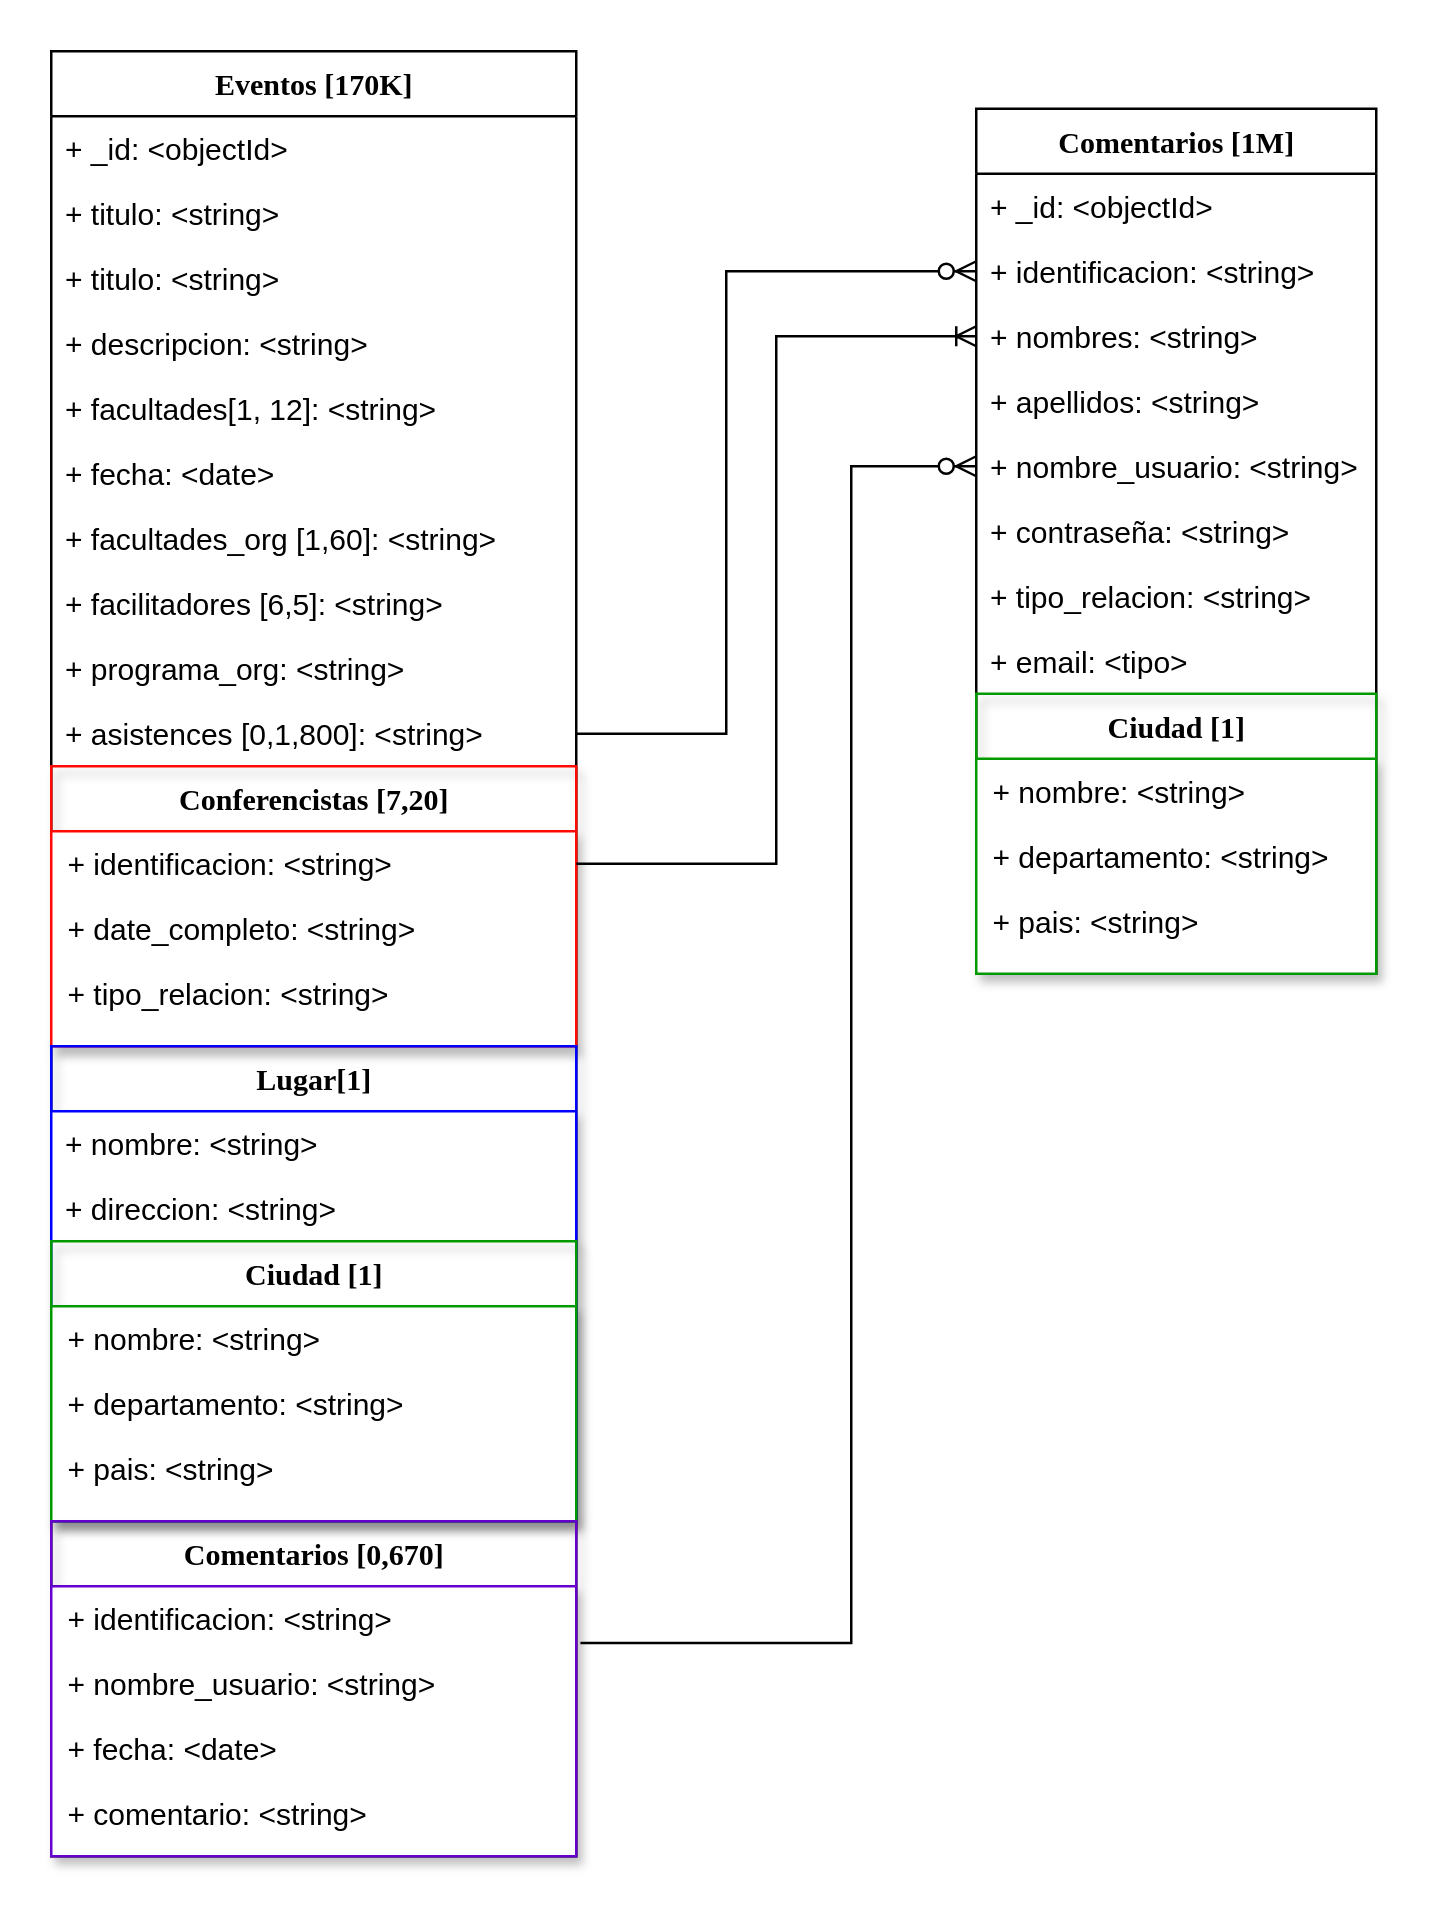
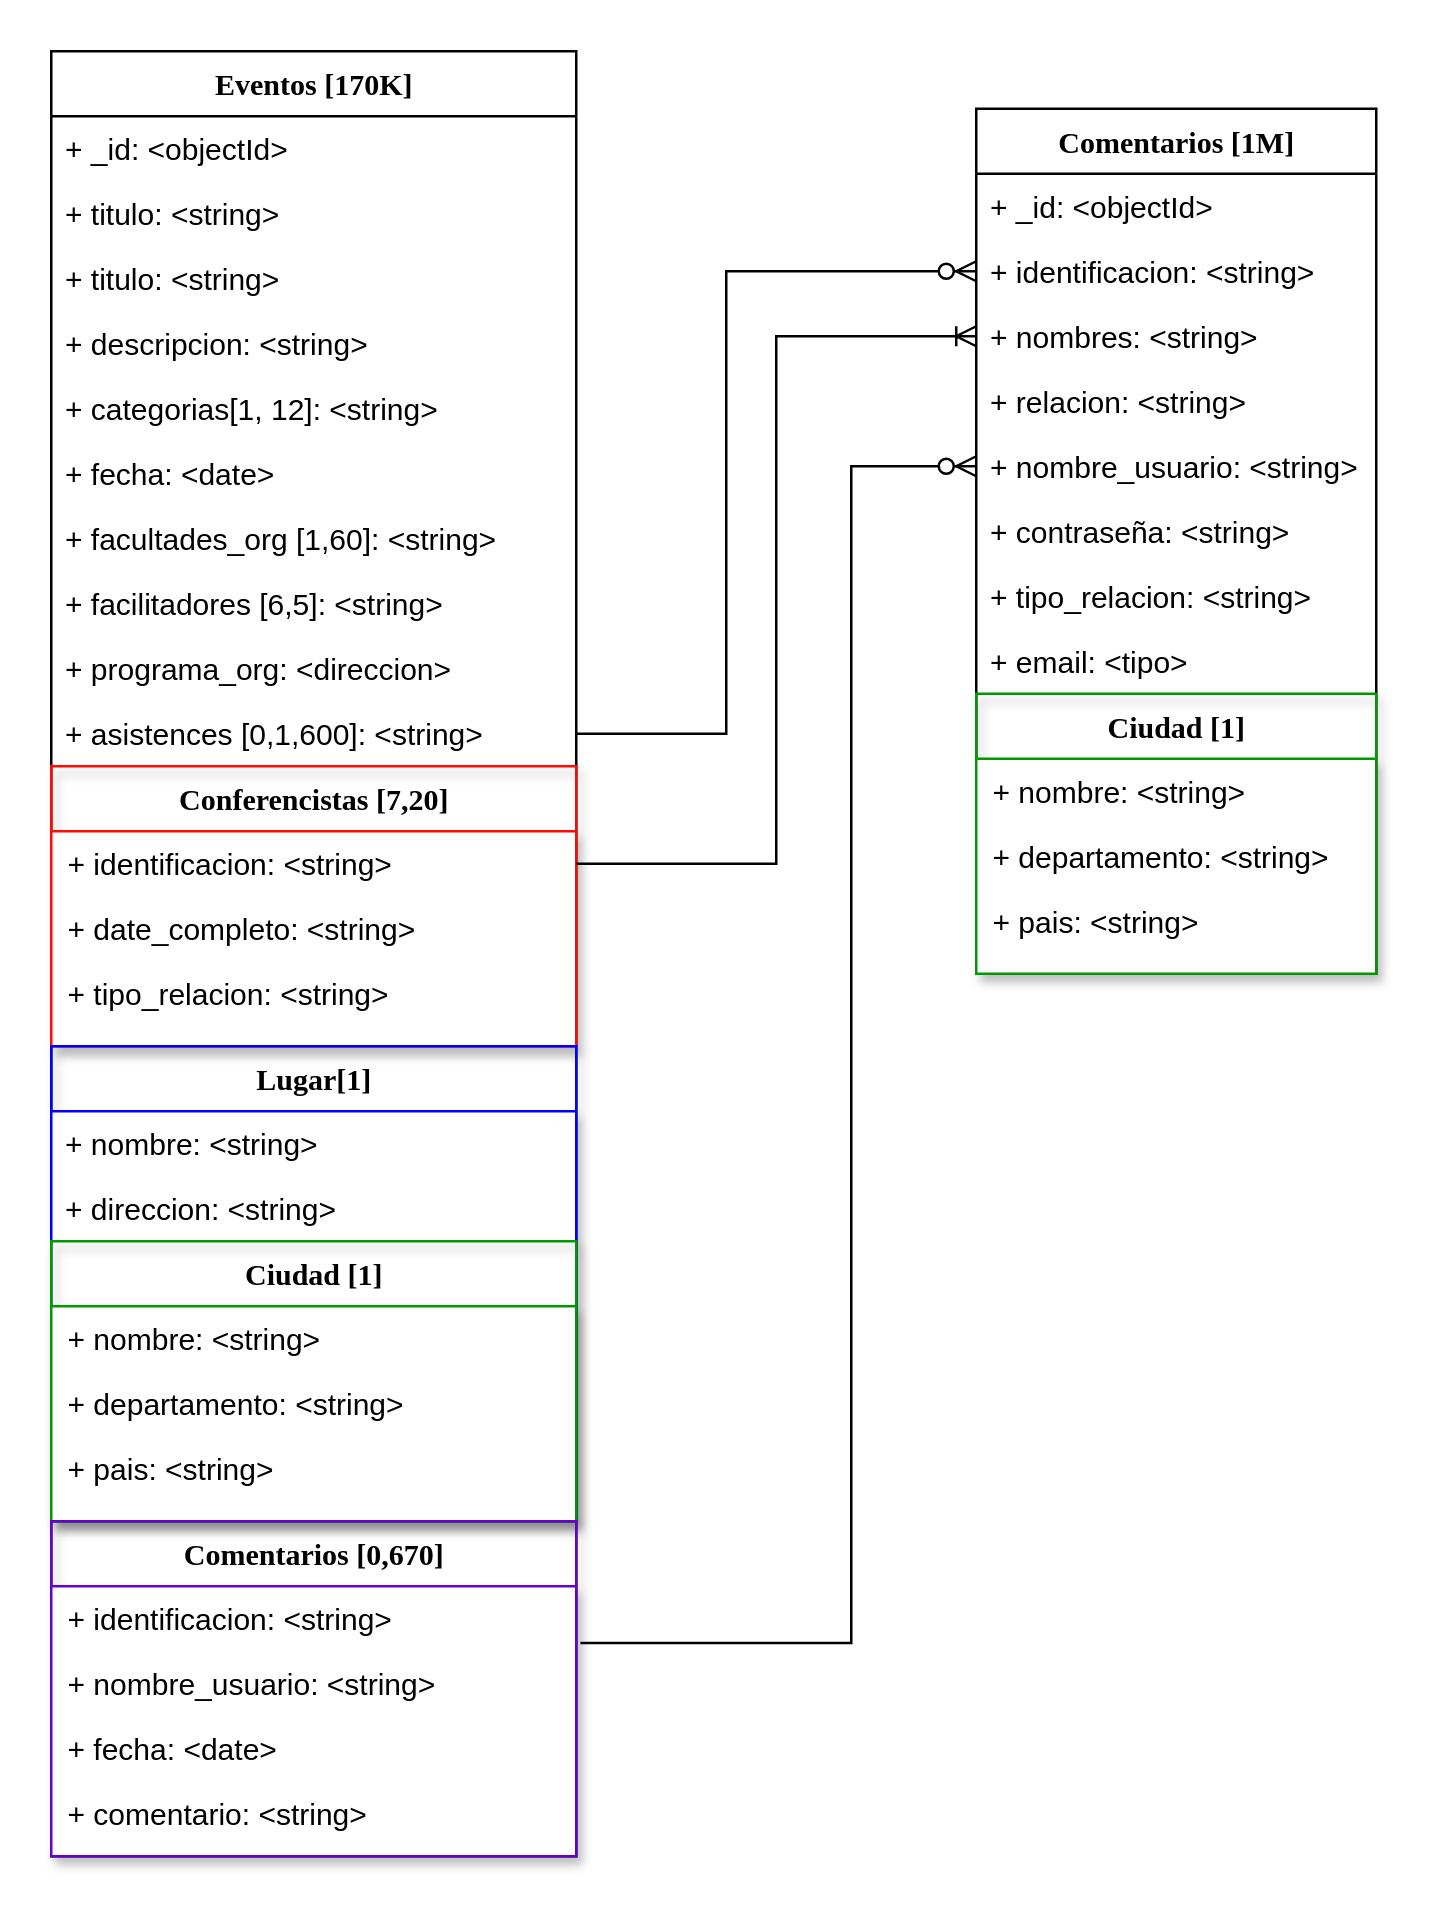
(1140, 404) -> (1136, 404)
(286, 412) -> (286, 412)
(252, 672) -> (274, 672)
(304, 737) -> (304, 737)
